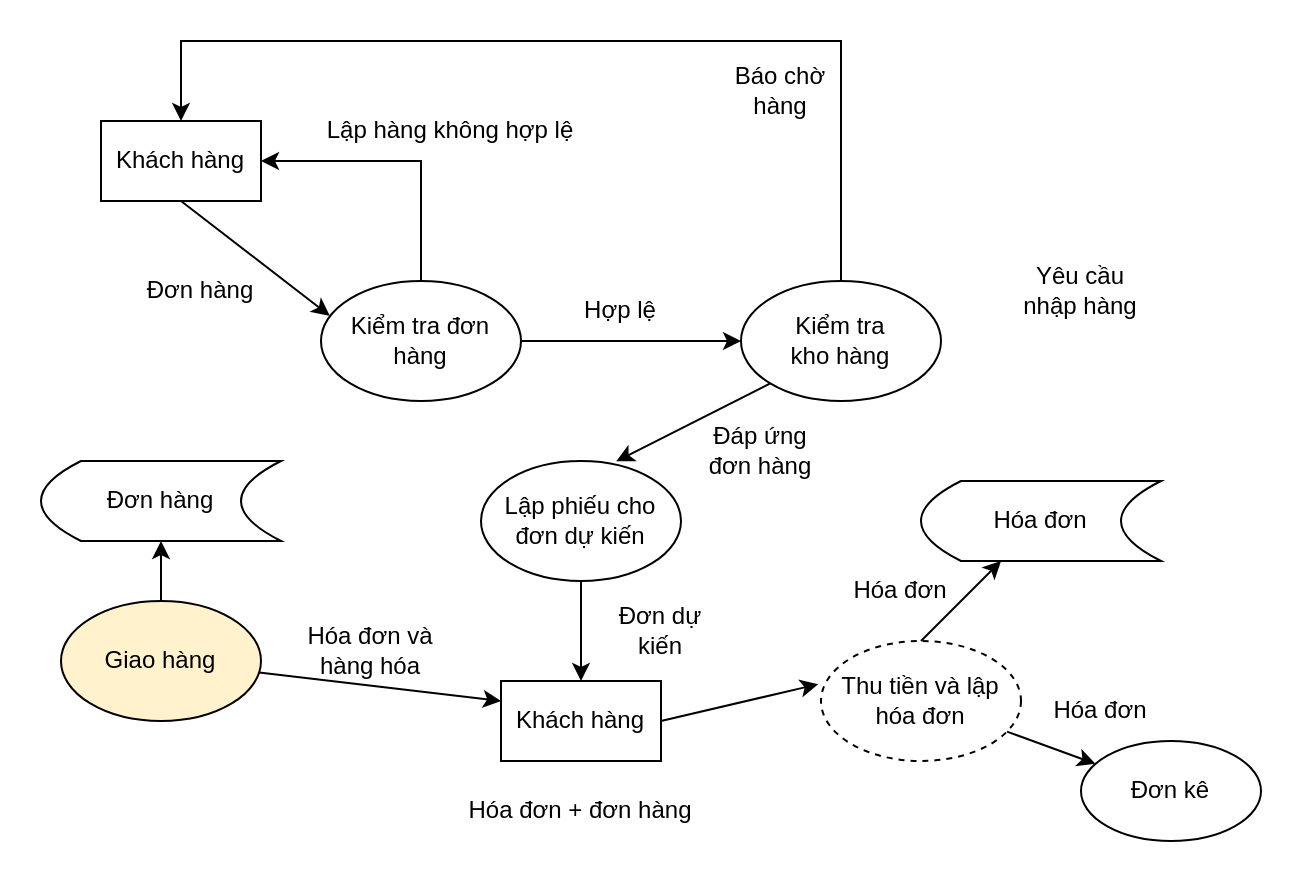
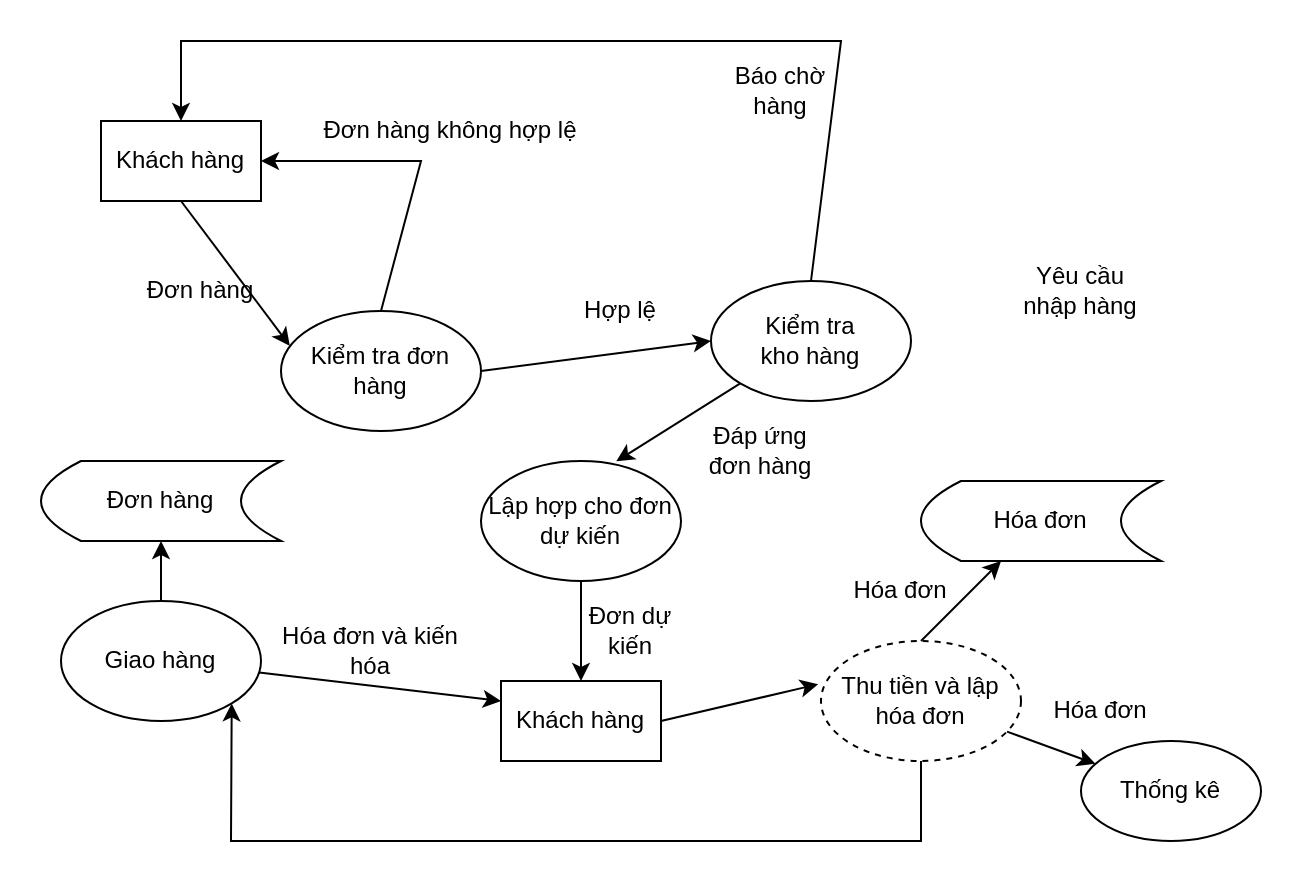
(451, 131) -> (451, 131)
(421, 341) -> (381, 371)
(841, 341) -> (811, 341)
(581, 521) -> (581, 521)
(661, 631) -> (631, 631)
(371, 651) -> (371, 651)
(161, 661) -> (161, 661)
(1171, 791) -> (1171, 791)
(581, 811) -> none
none -> (554, 841)
